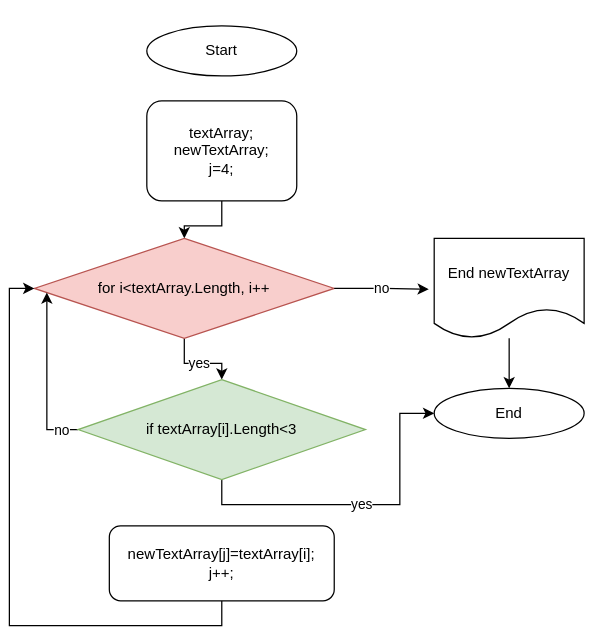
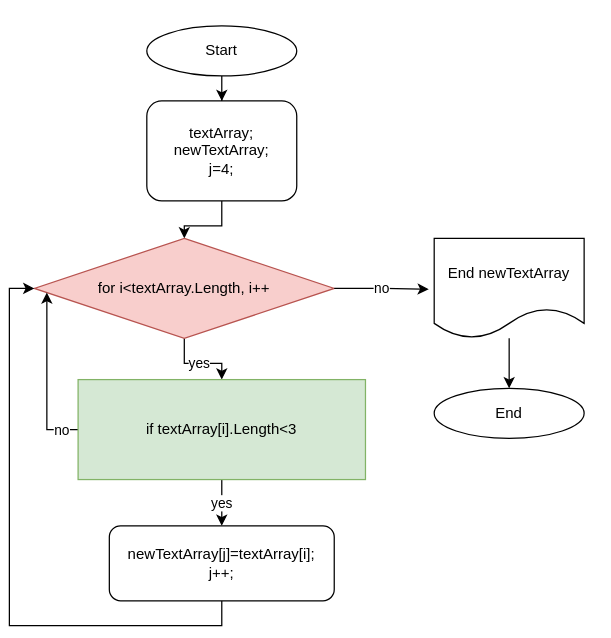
none -> (222, 93)
(222, 429) -> (222, 429)
(364, 504) -> (222, 506)
